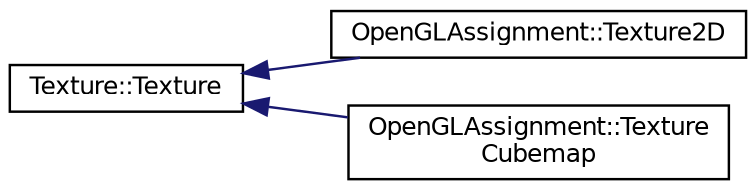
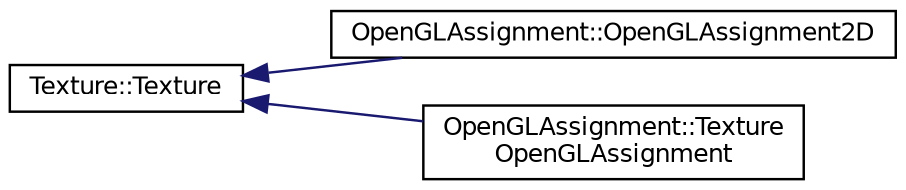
(539, 34) -> (614, 34)
(539, 142) -> (614, 142)
